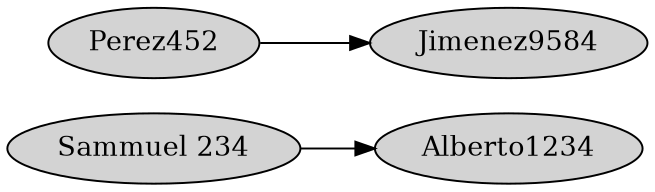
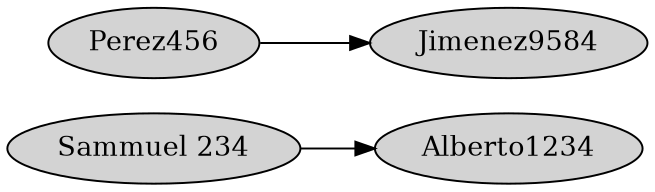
(154, 43) -> (154, 43)
